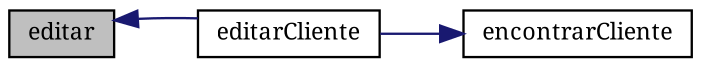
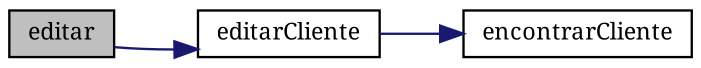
(168, 18) -> (144, 49)
